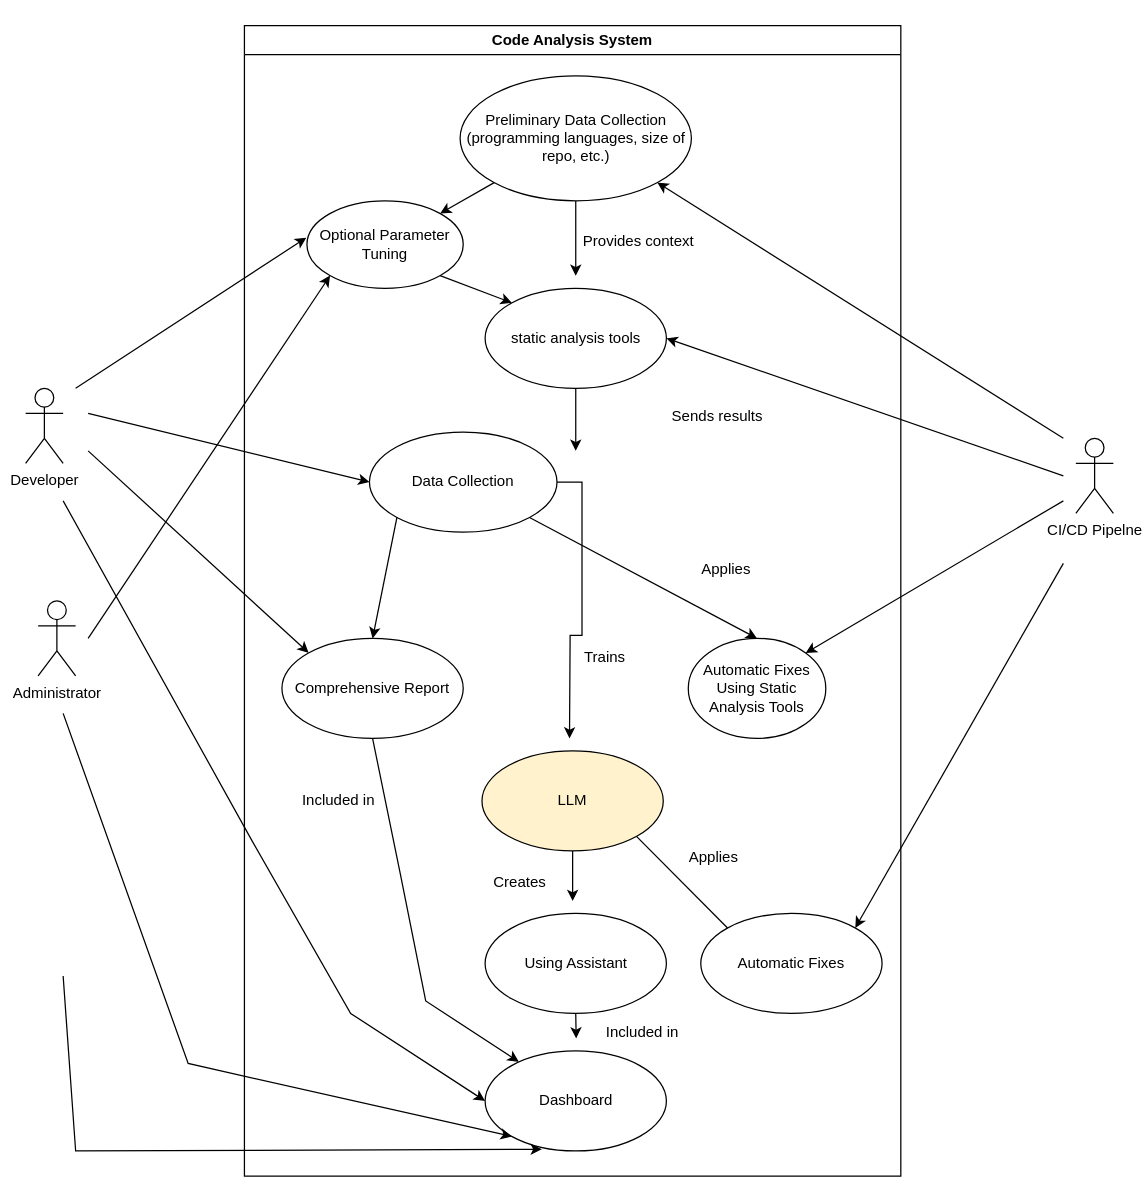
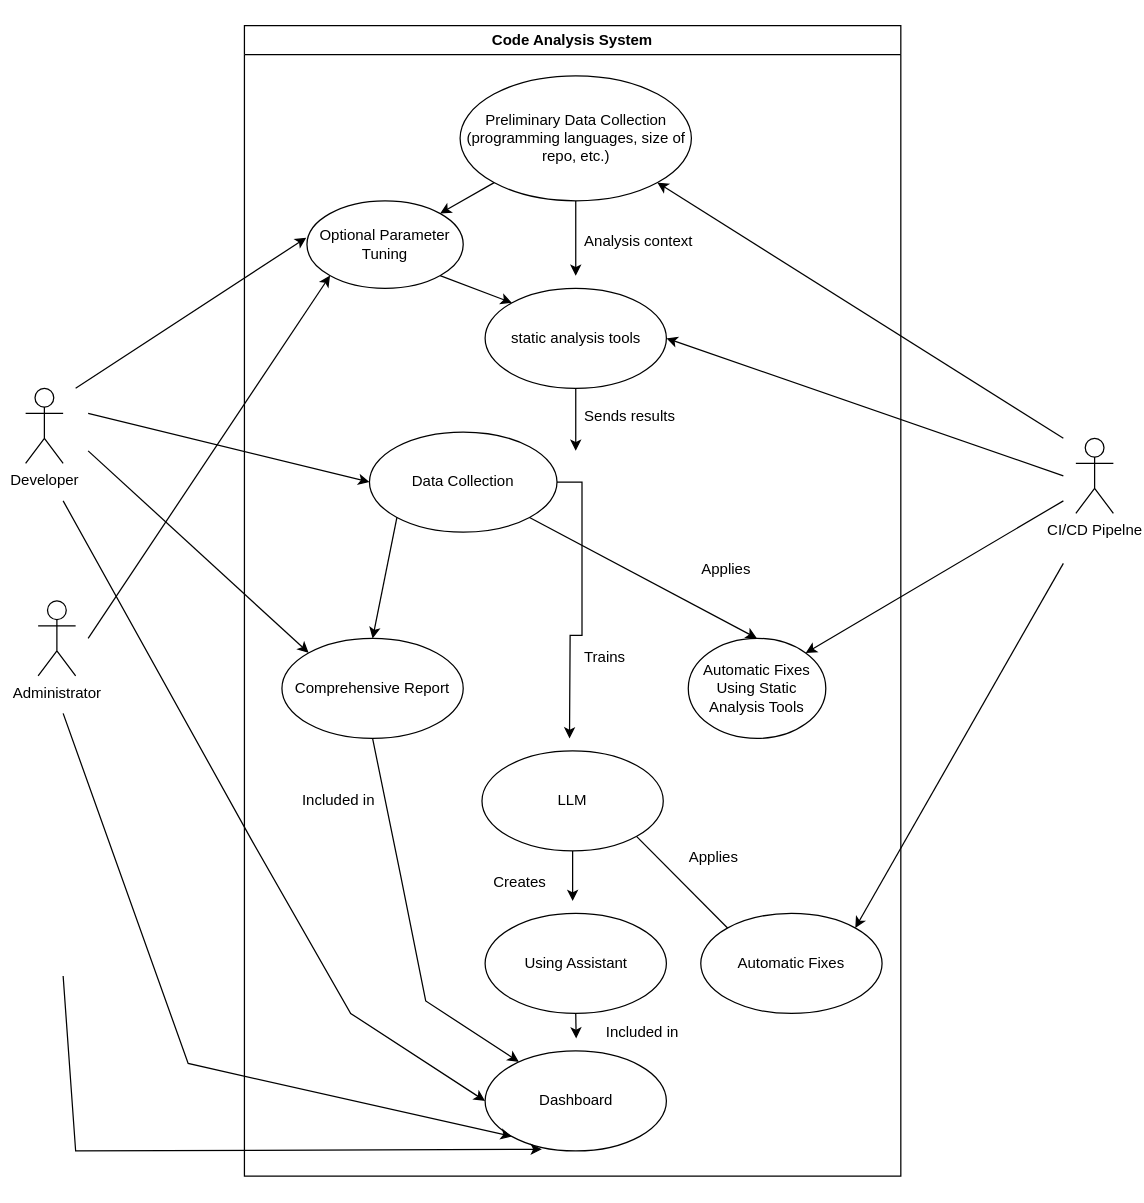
(639, 242) -> (639, 242)
(716, 417) -> (629, 417)
(573, 801) -> (573, 801)
